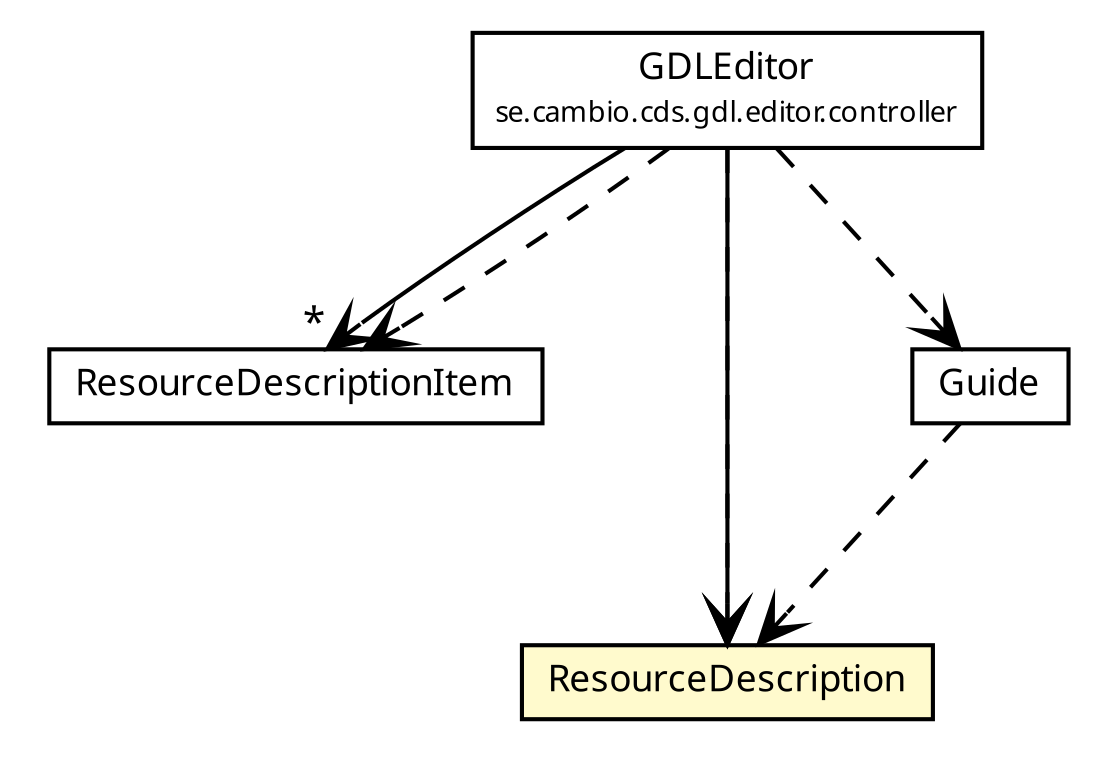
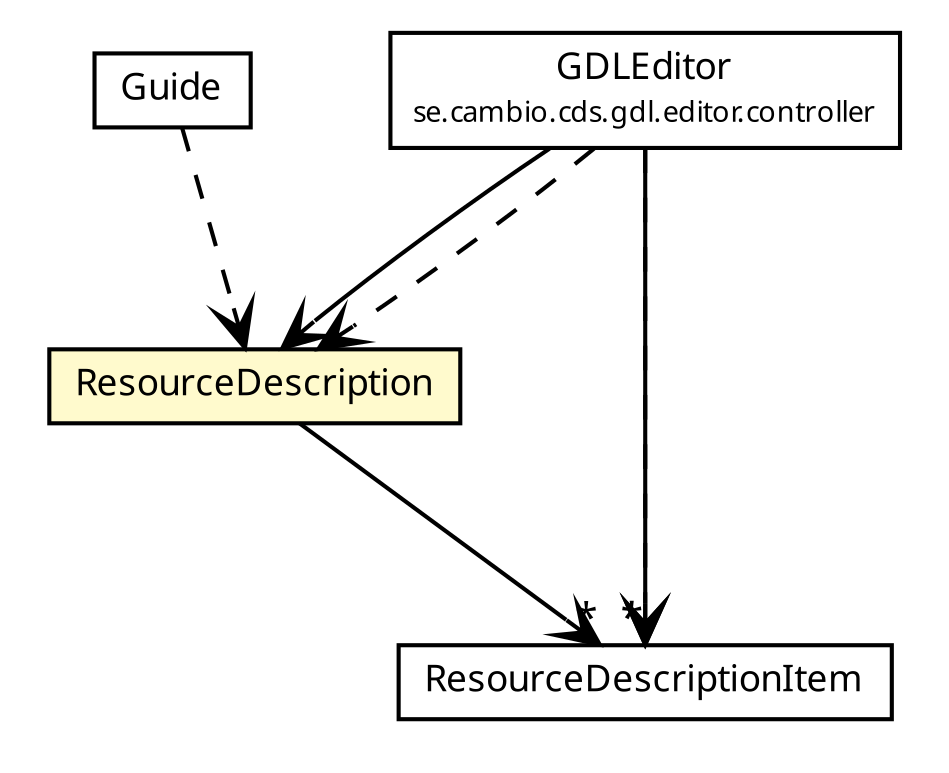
(854, 233) -> none
none -> (433, 522)
